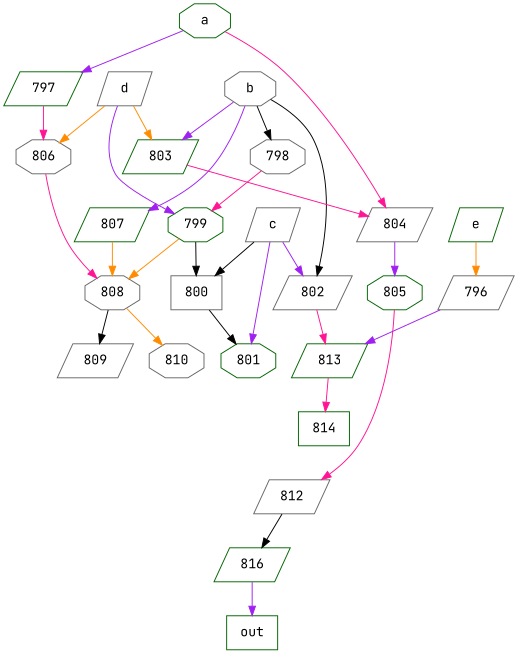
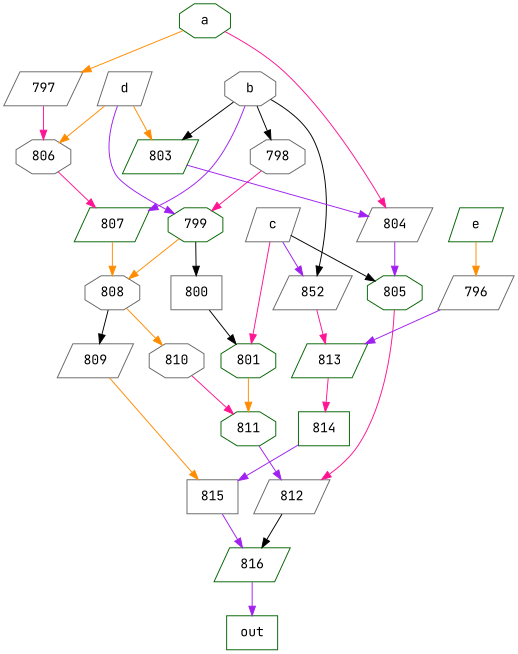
(137, 50) -> (137, 50)
(43, 89) -> (43, 89)
(212, 118) -> (212, 118)
(273, 189) -> (273, 189)
(60, 227) -> (73, 186)
(238, 256) -> (329, 256)
(262, 288) -> (262, 288)
(313, 293) -> (313, 293)
none -> (248, 429)
none -> (212, 497)
